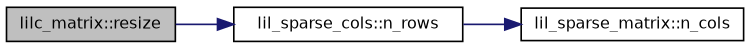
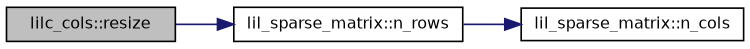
(91, 24) -> (91, 24)
(348, 24) -> (348, 24)
